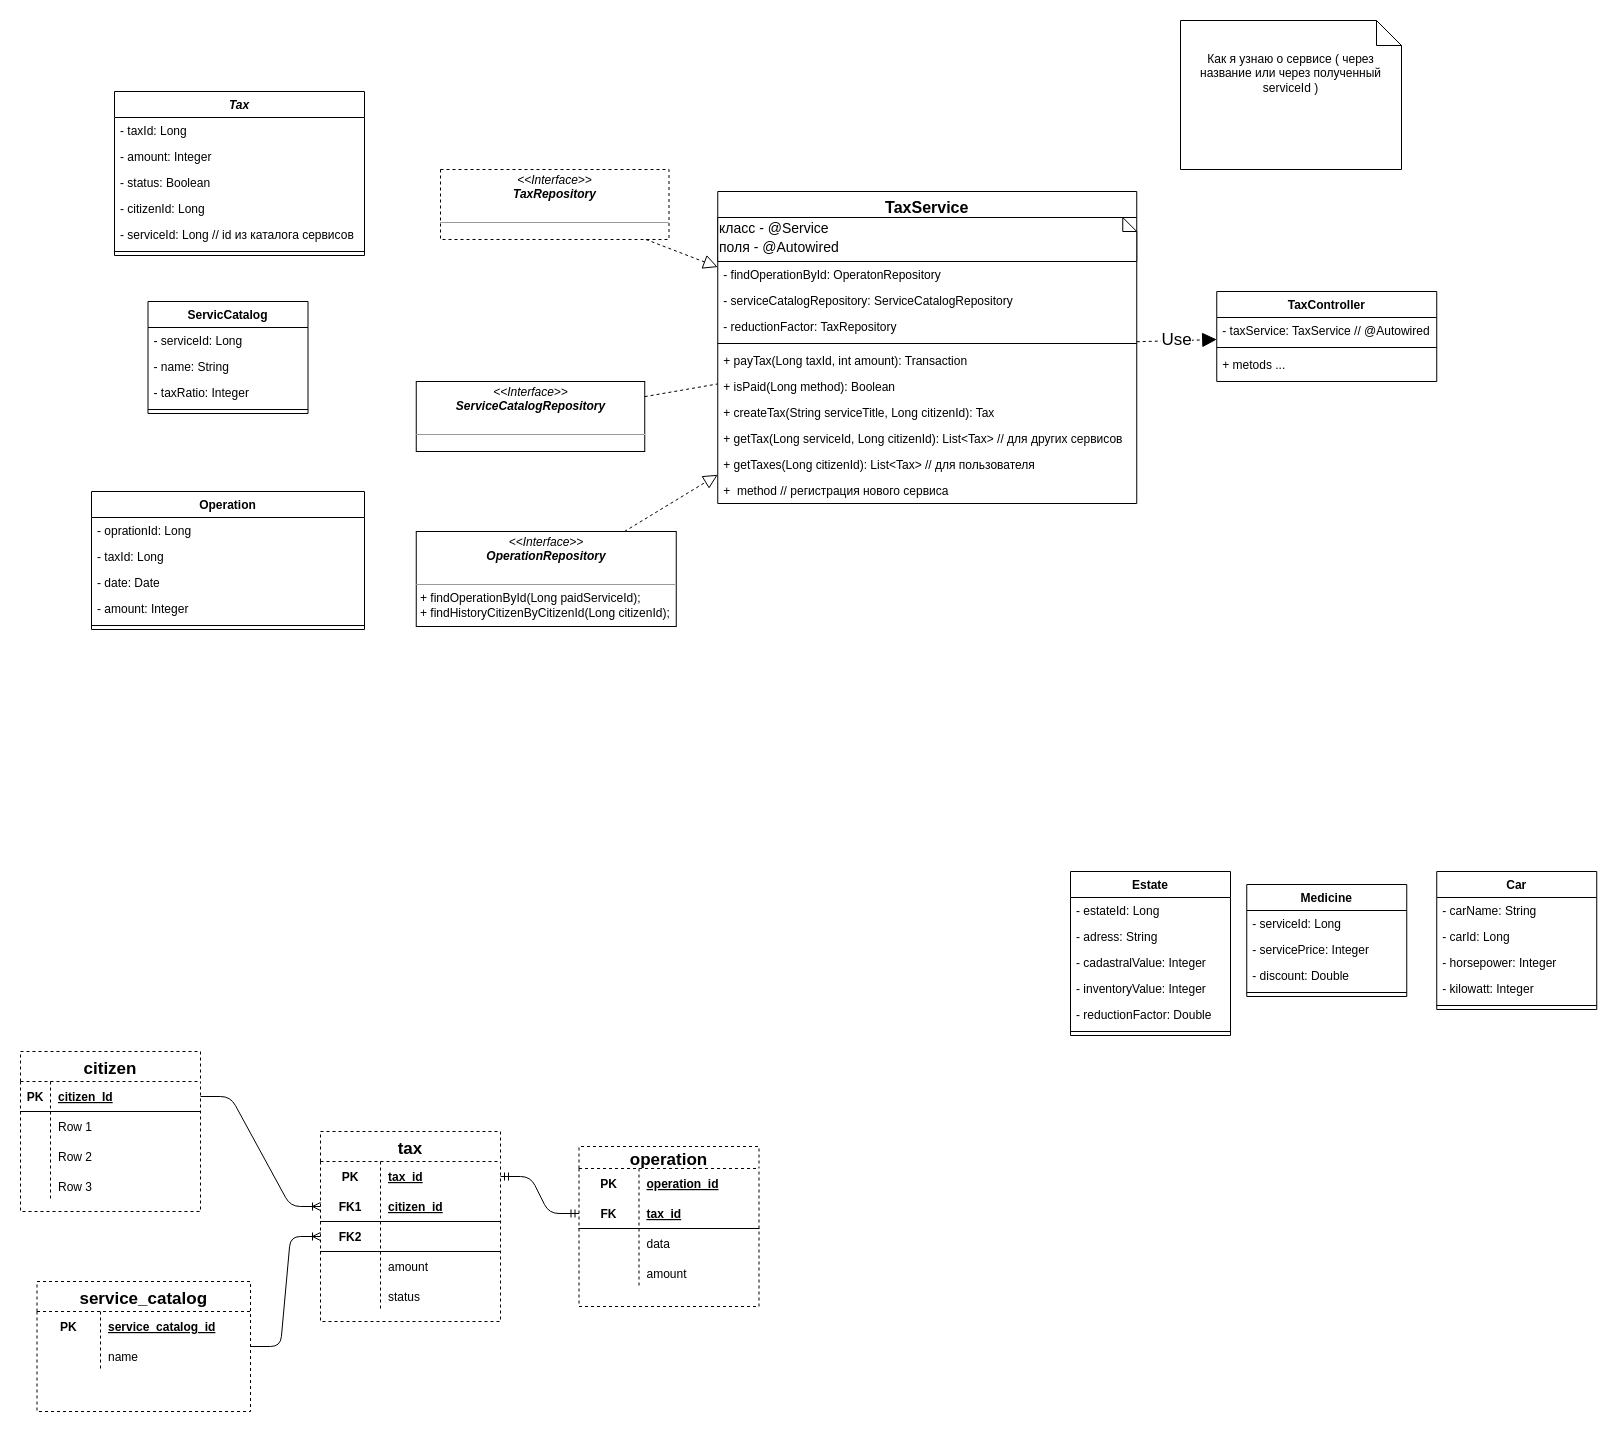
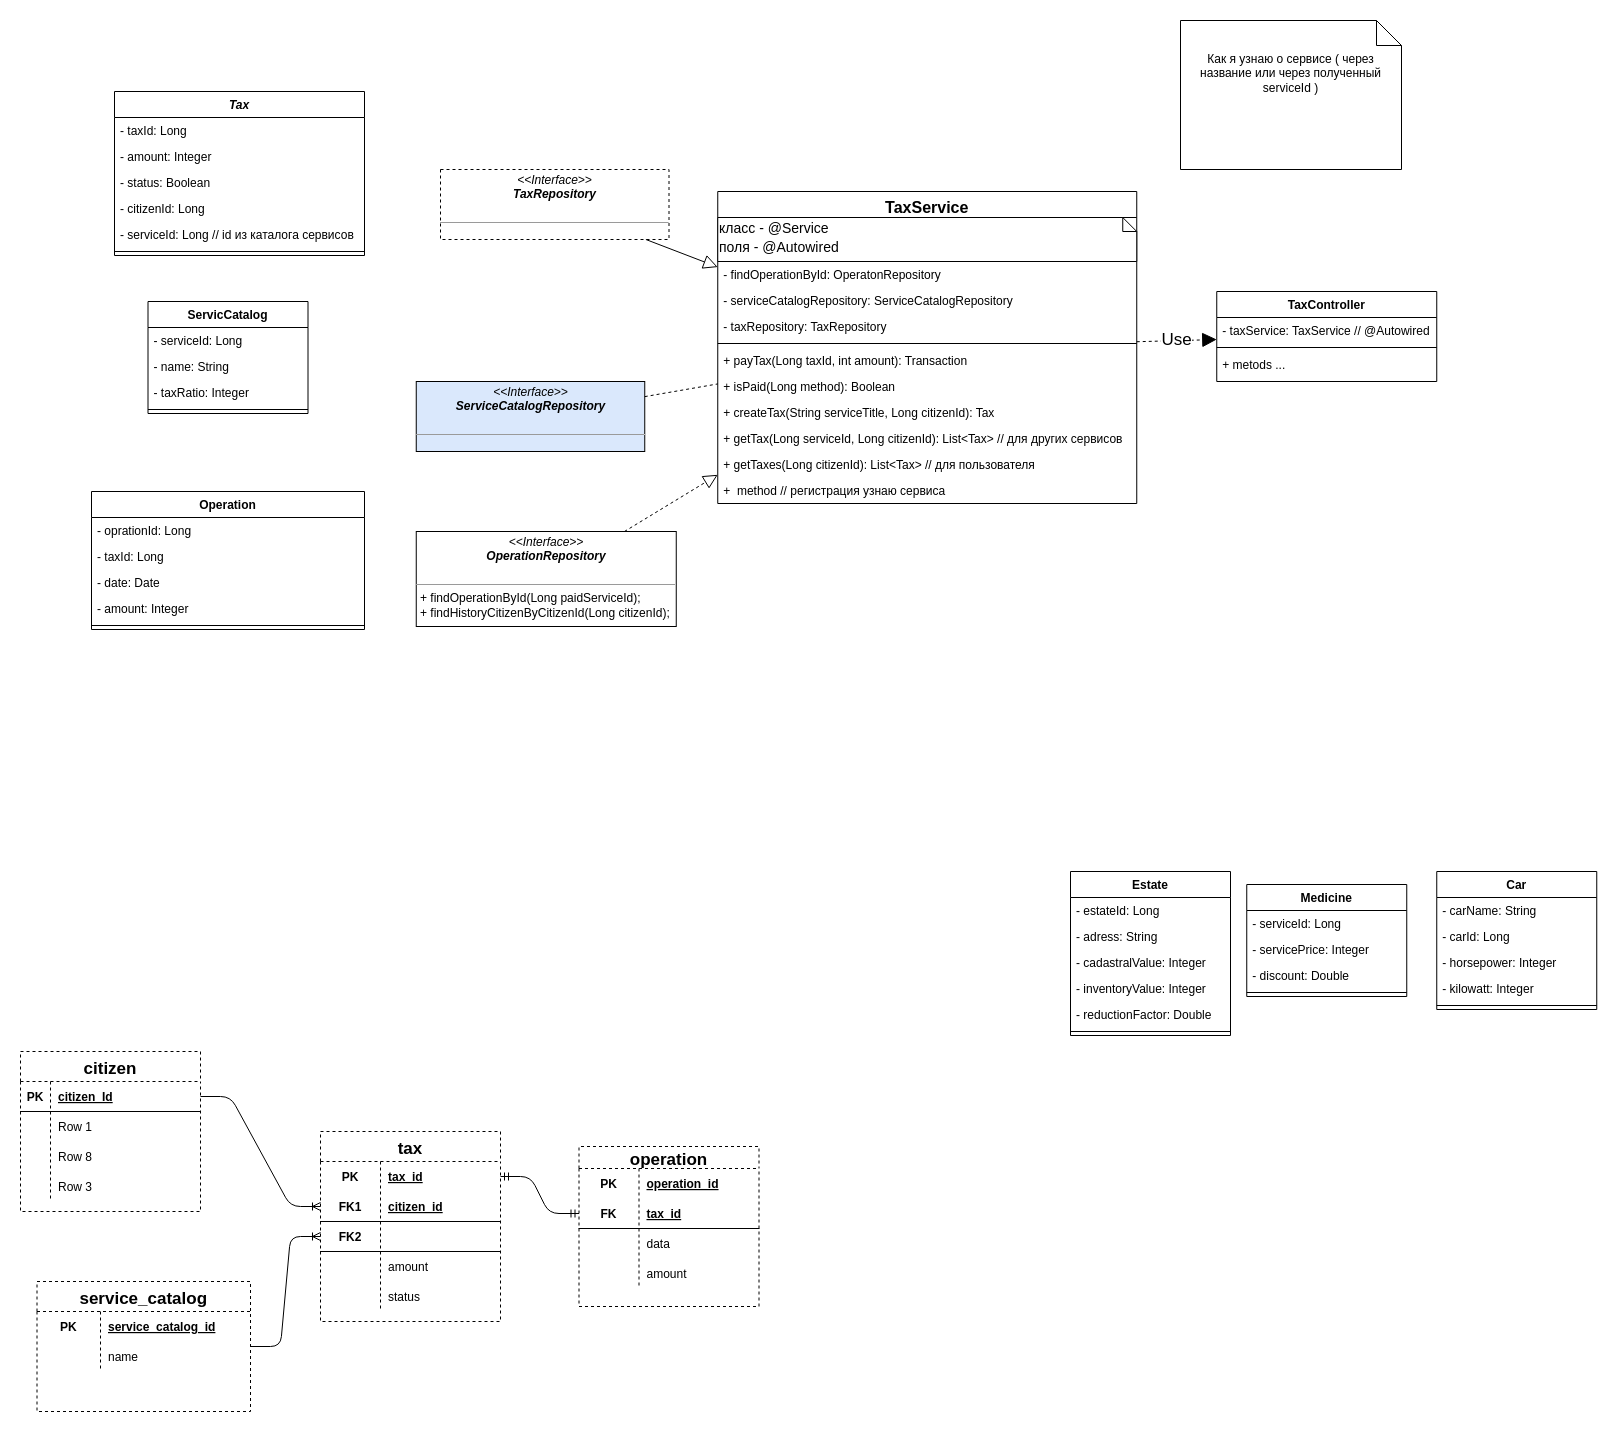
(674, 250) -> (674, 250)
(823, 327) -> (816, 327)
(531, 417) -> (531, 417)
(846, 491) -> (843, 491)
(73, 1157) -> (73, 1157)
